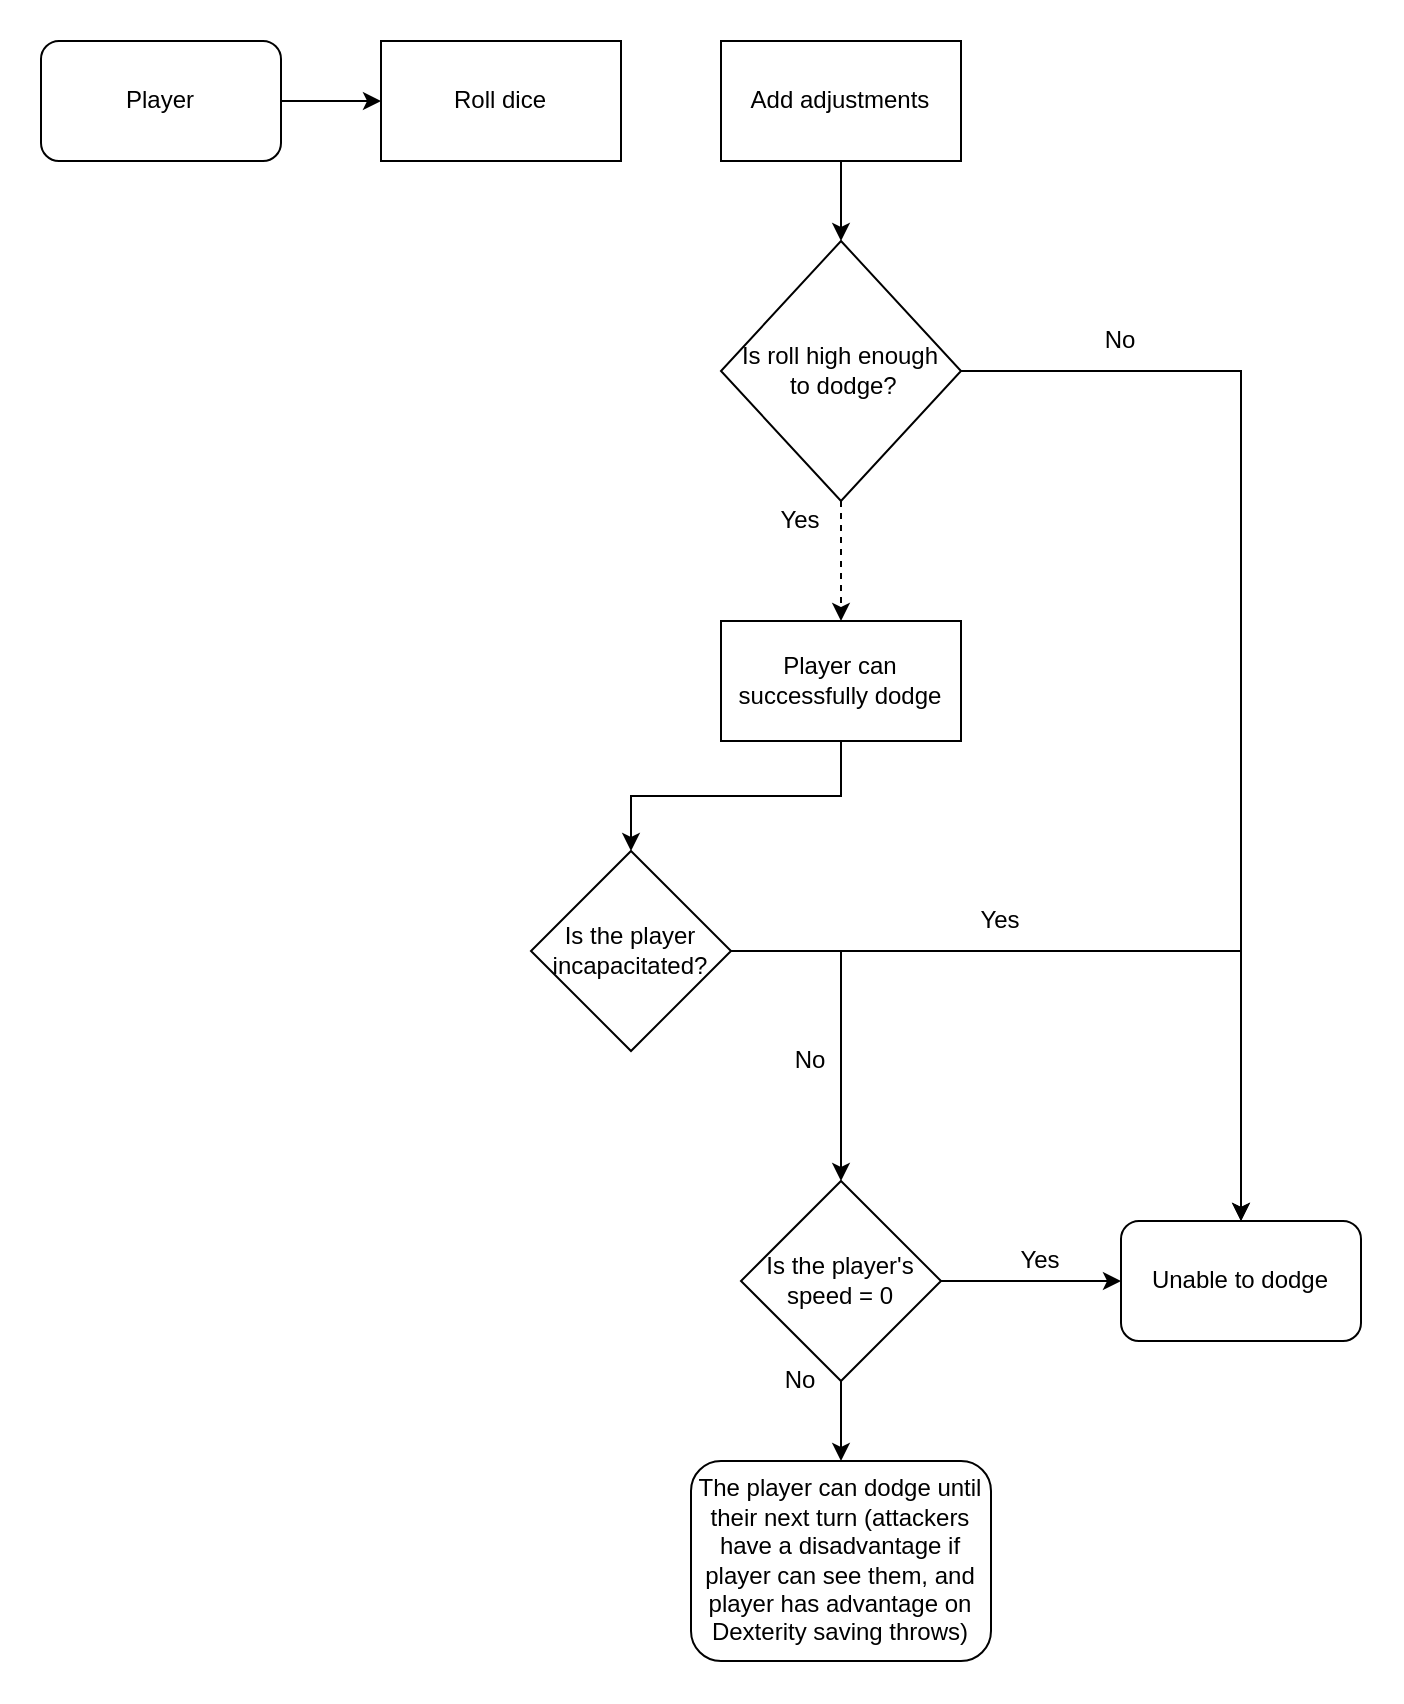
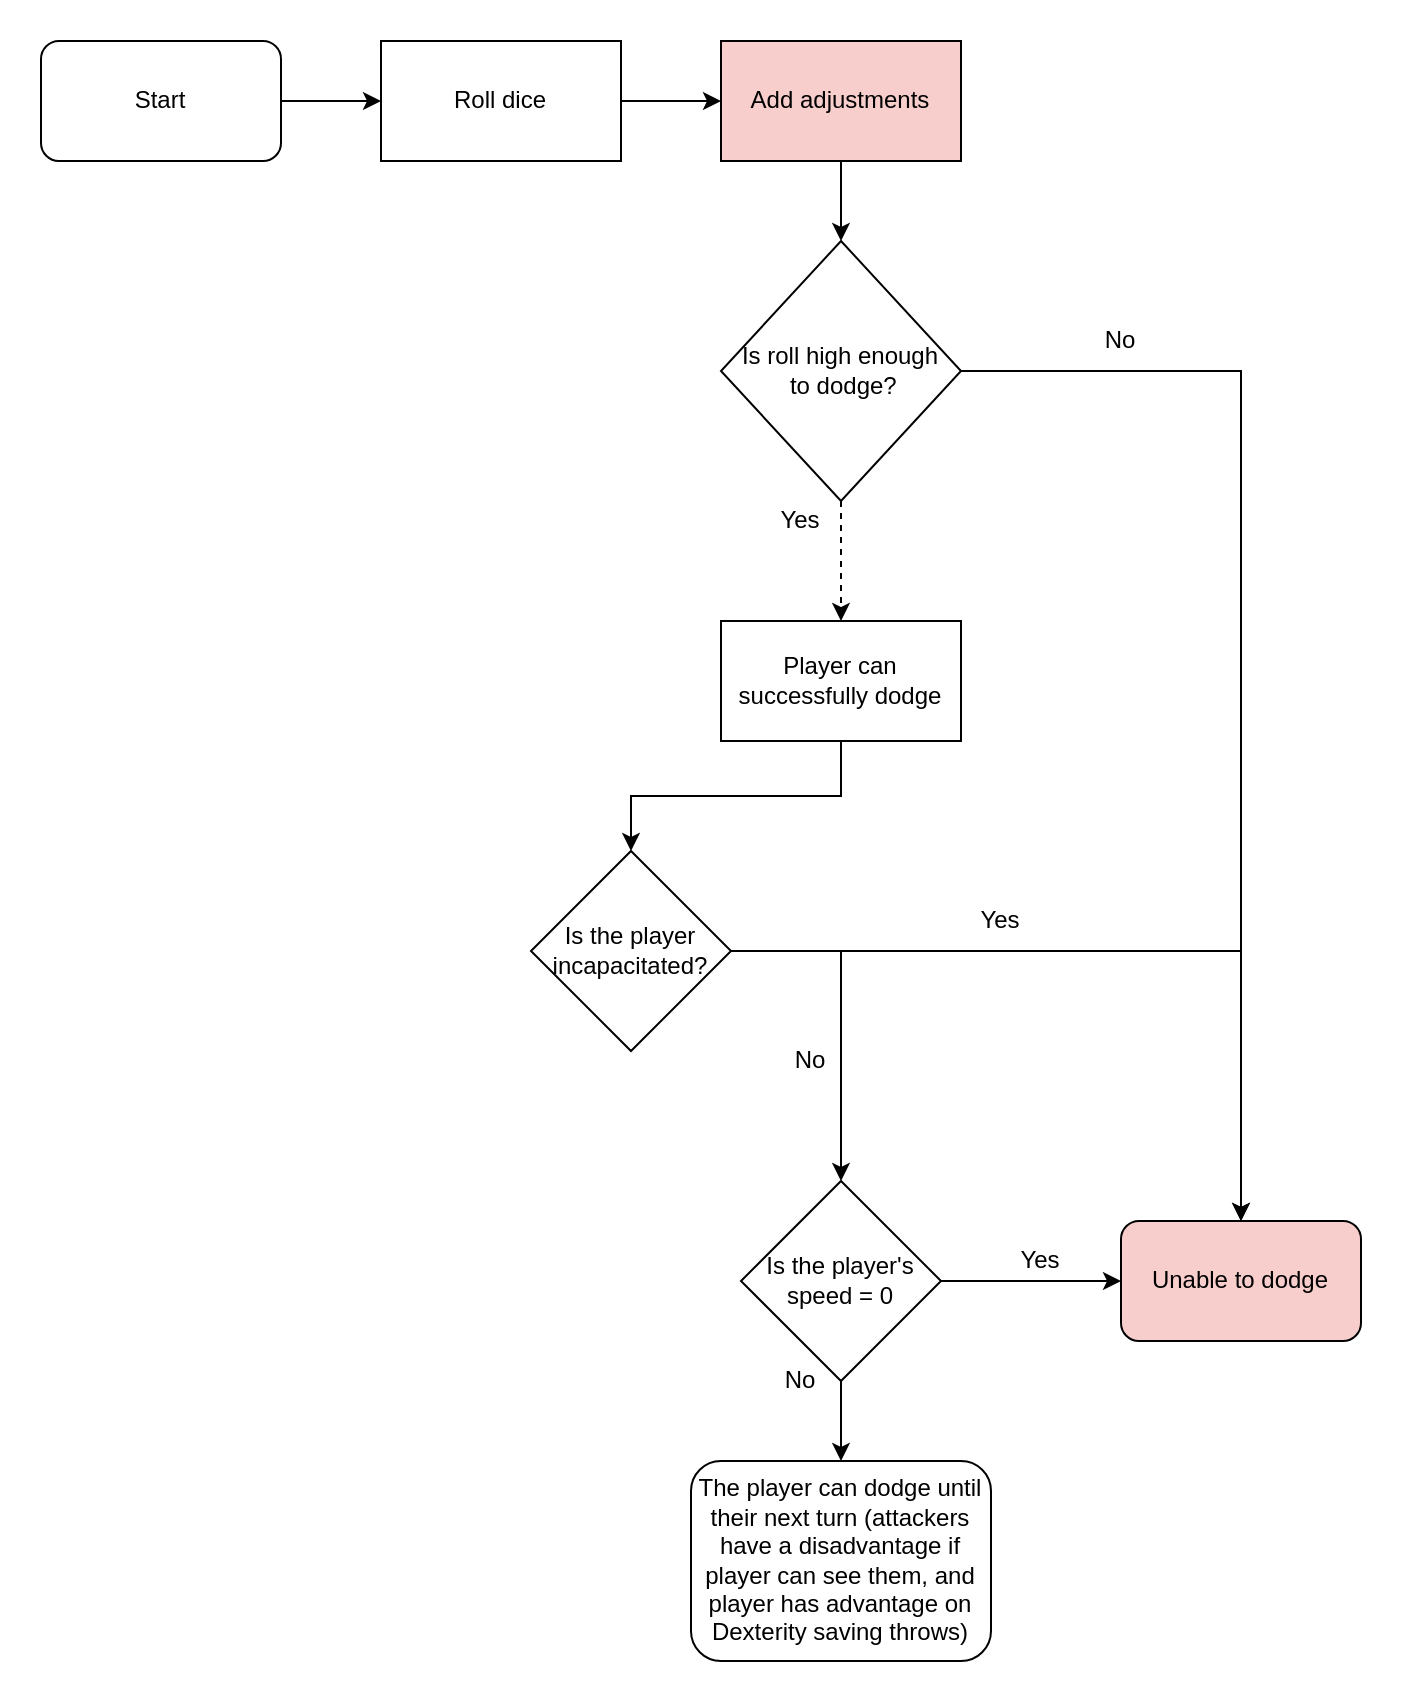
(161, 101) -> (161, 101)
none -> (664, 101)
(841, 101) -> (841, 101)
(1241, 1281) -> (1241, 1281)
